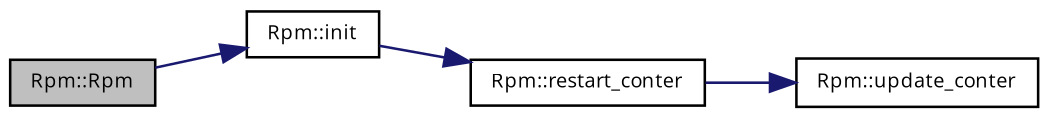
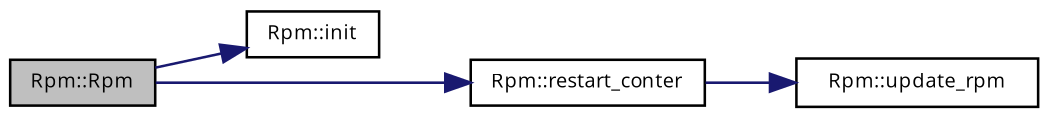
(412, 52) -> (300, 83)
(917, 83) -> (917, 83)
